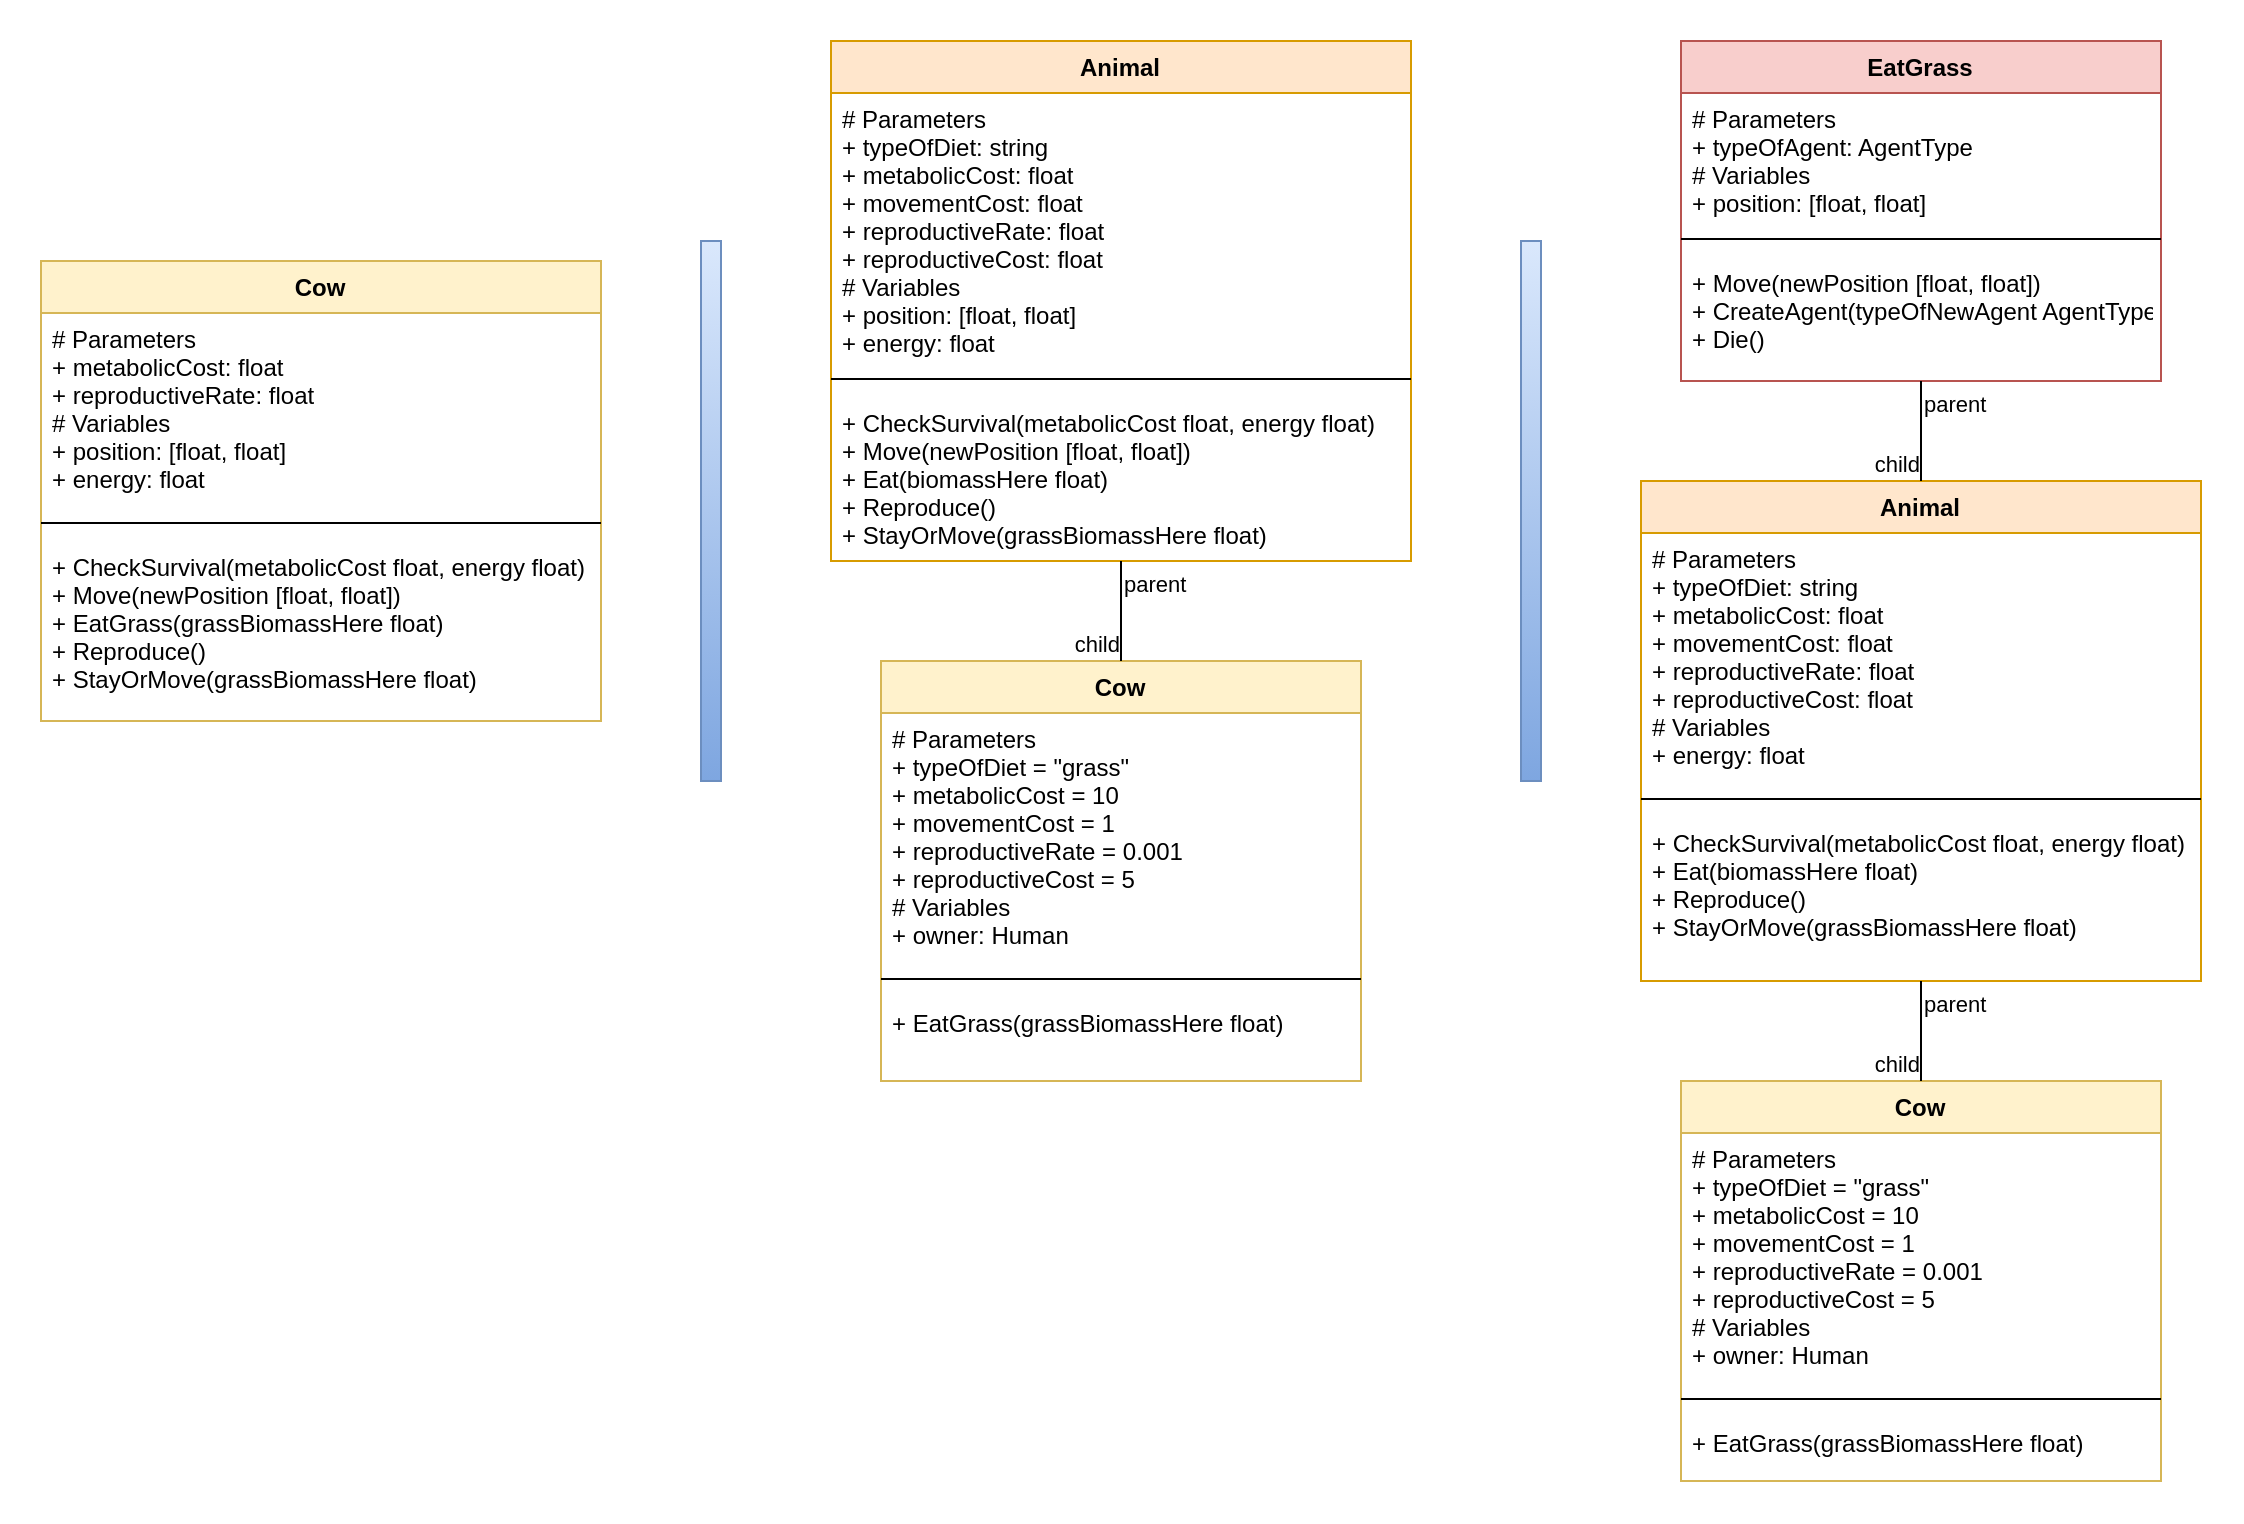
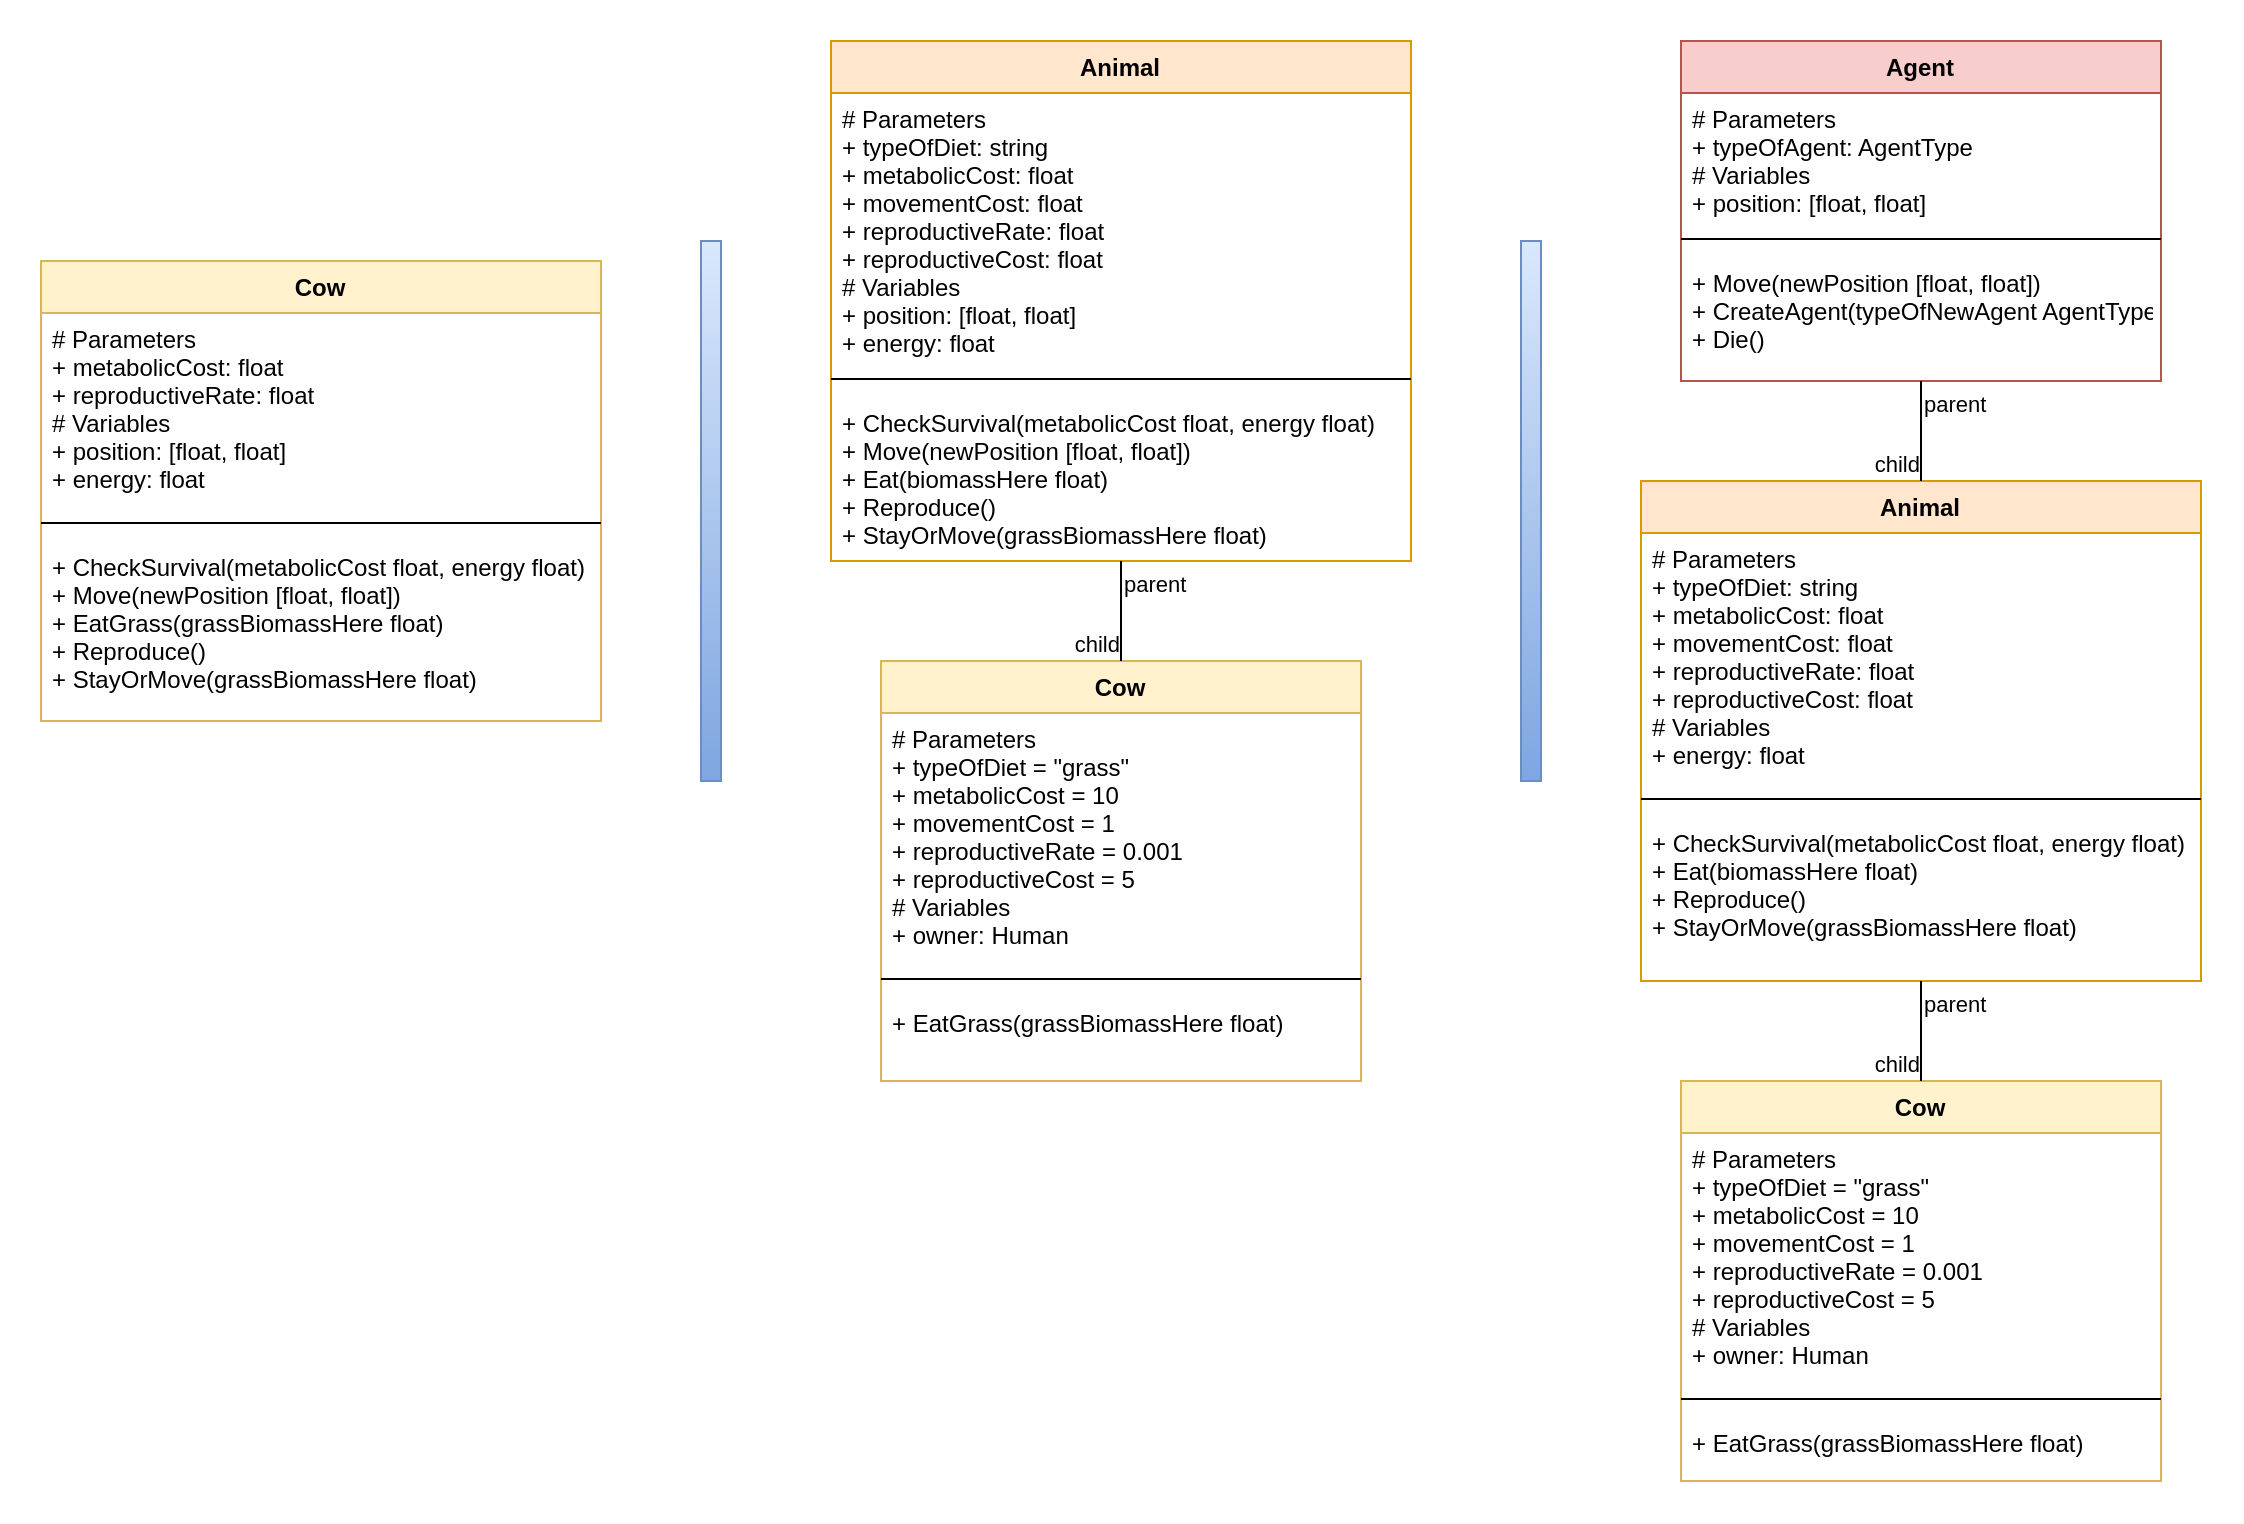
(1920, 68) -> (1920, 68)
